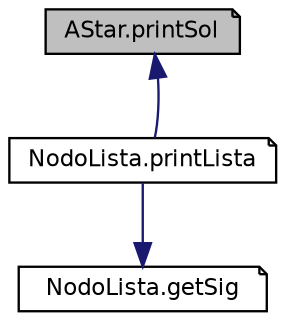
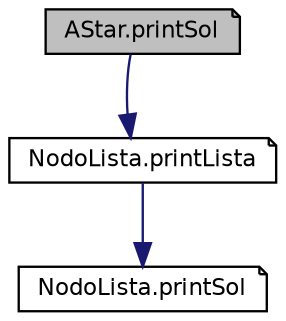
(158, 108) -> (127, 84)
(143, 289) -> (143, 289)
